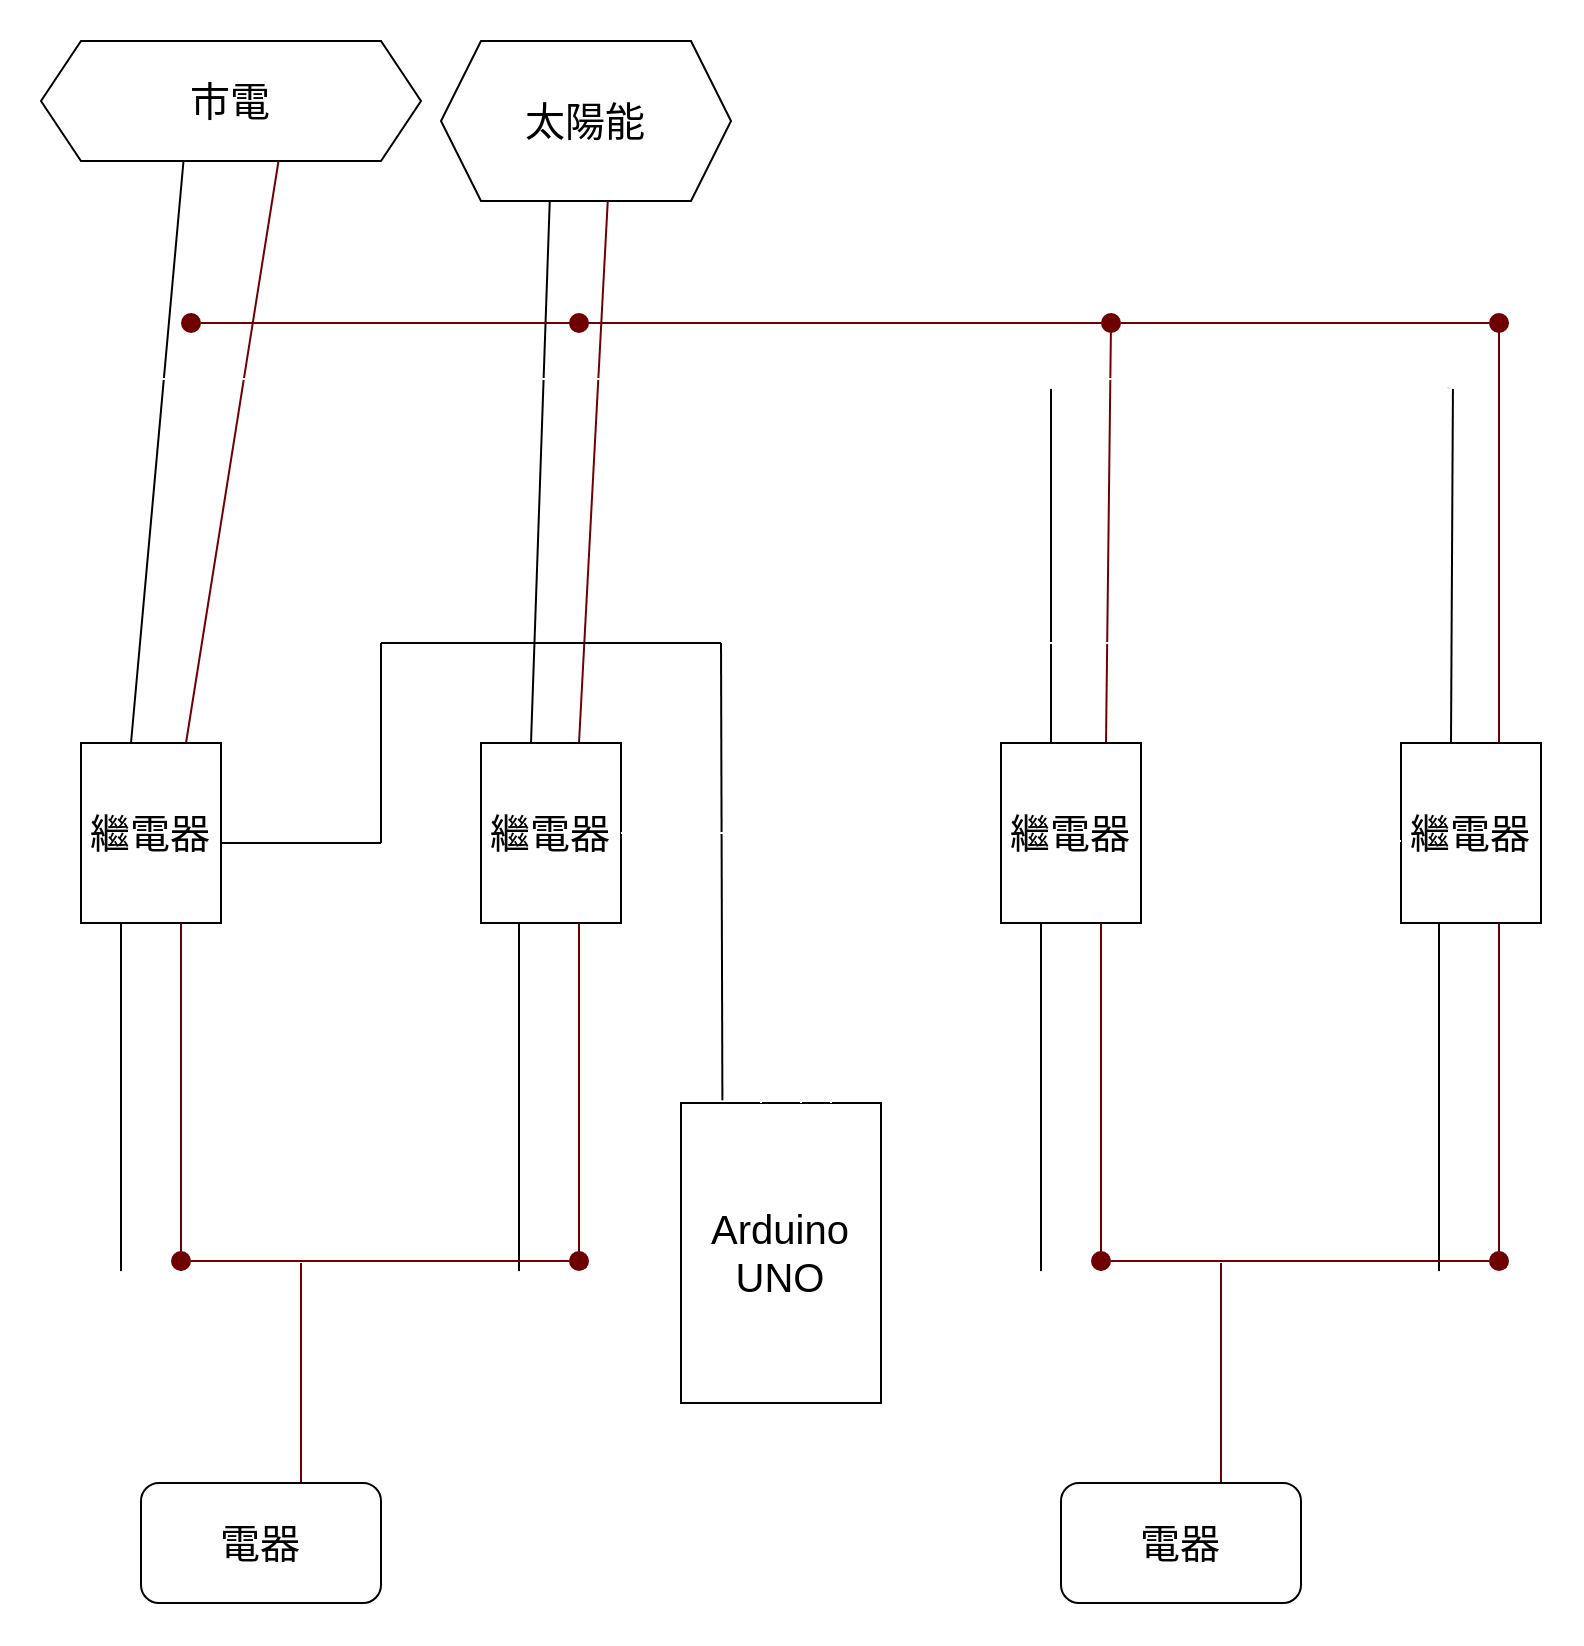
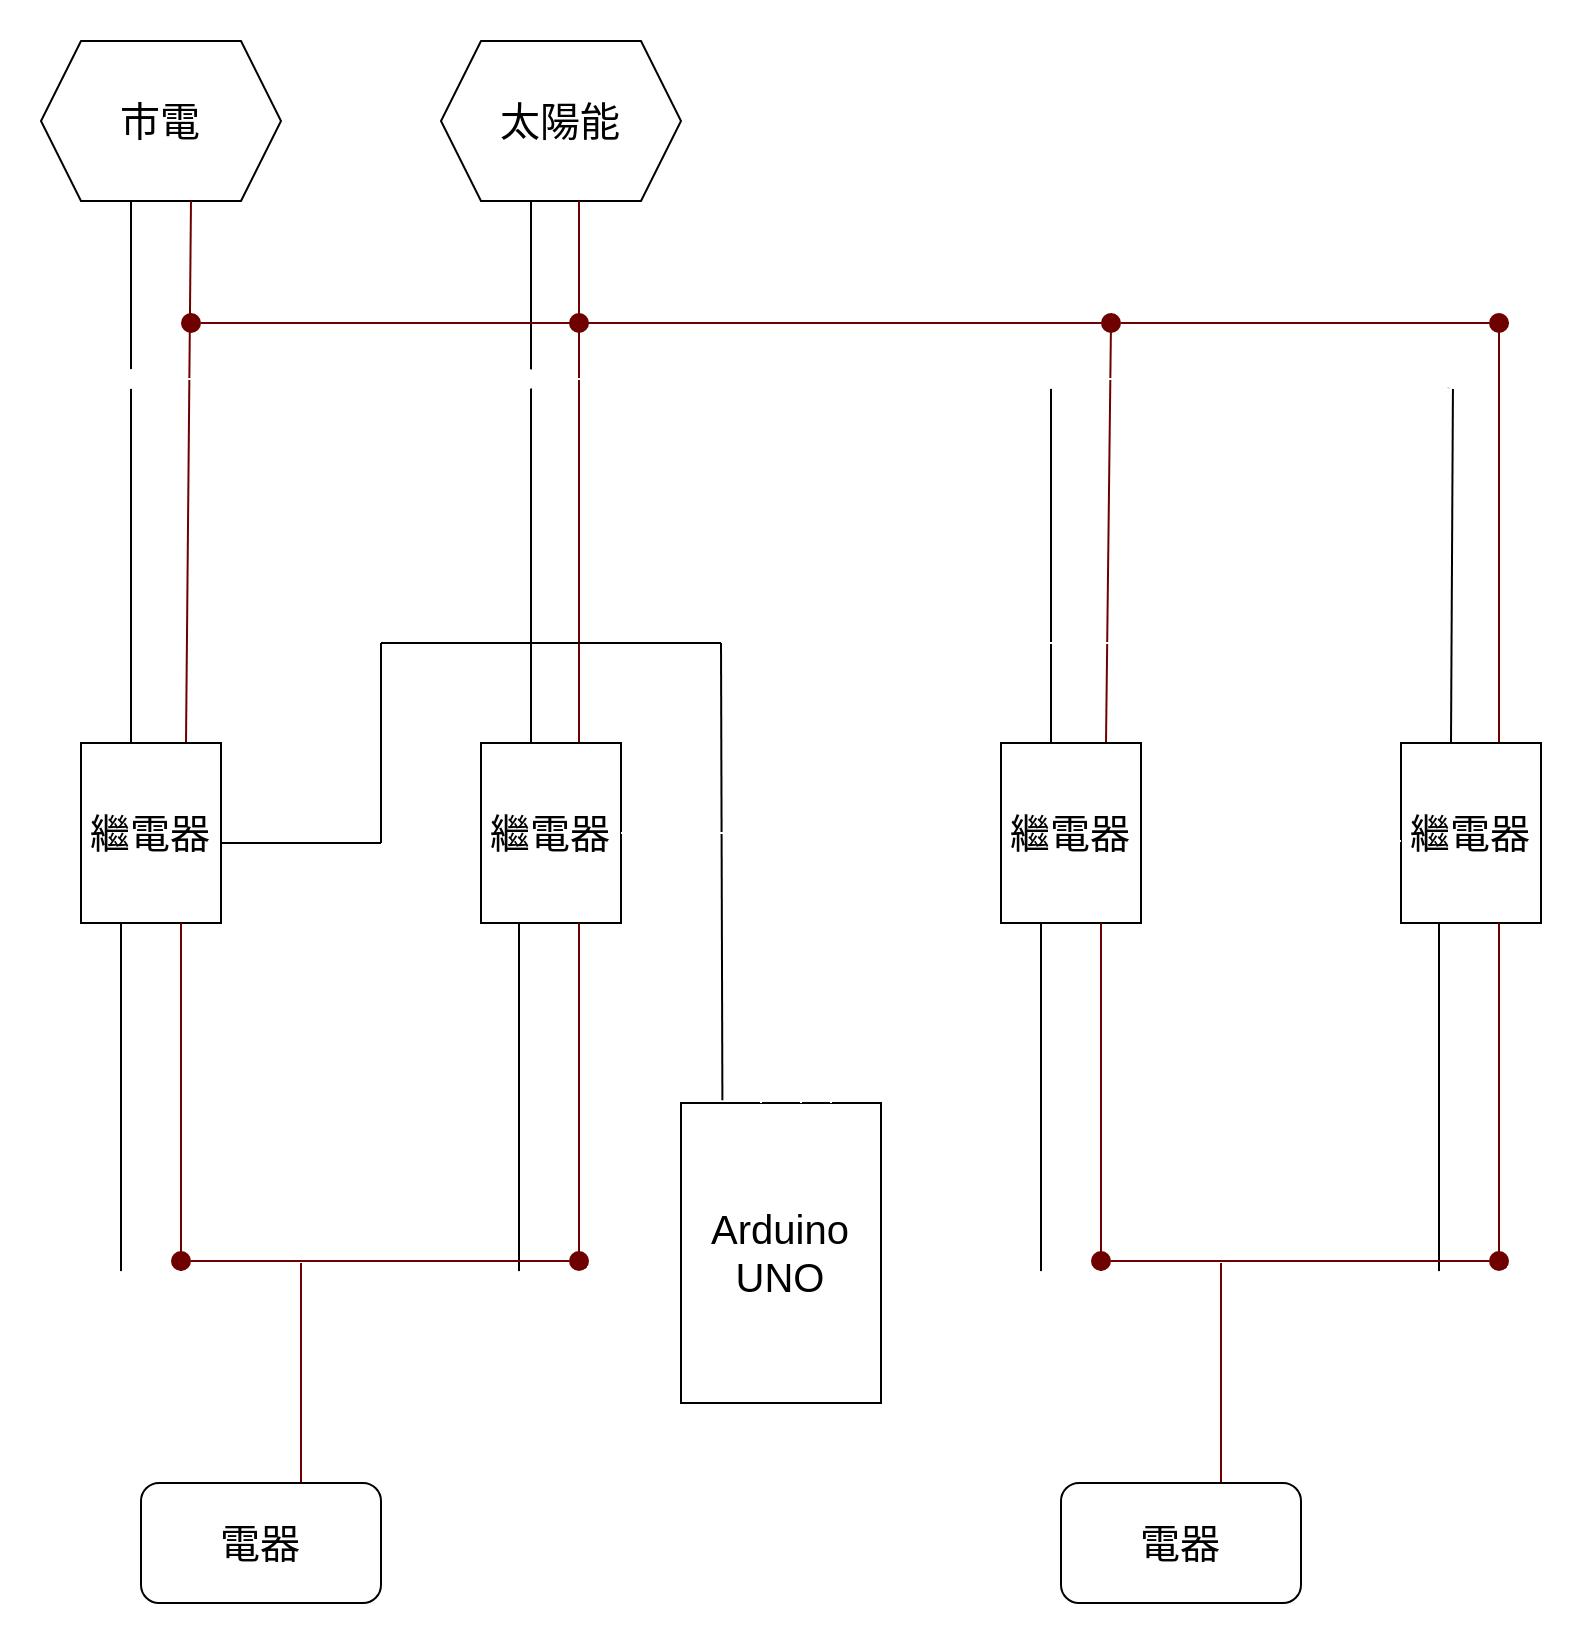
(231, 101) -> (161, 121)
(586, 121) -> (561, 121)
